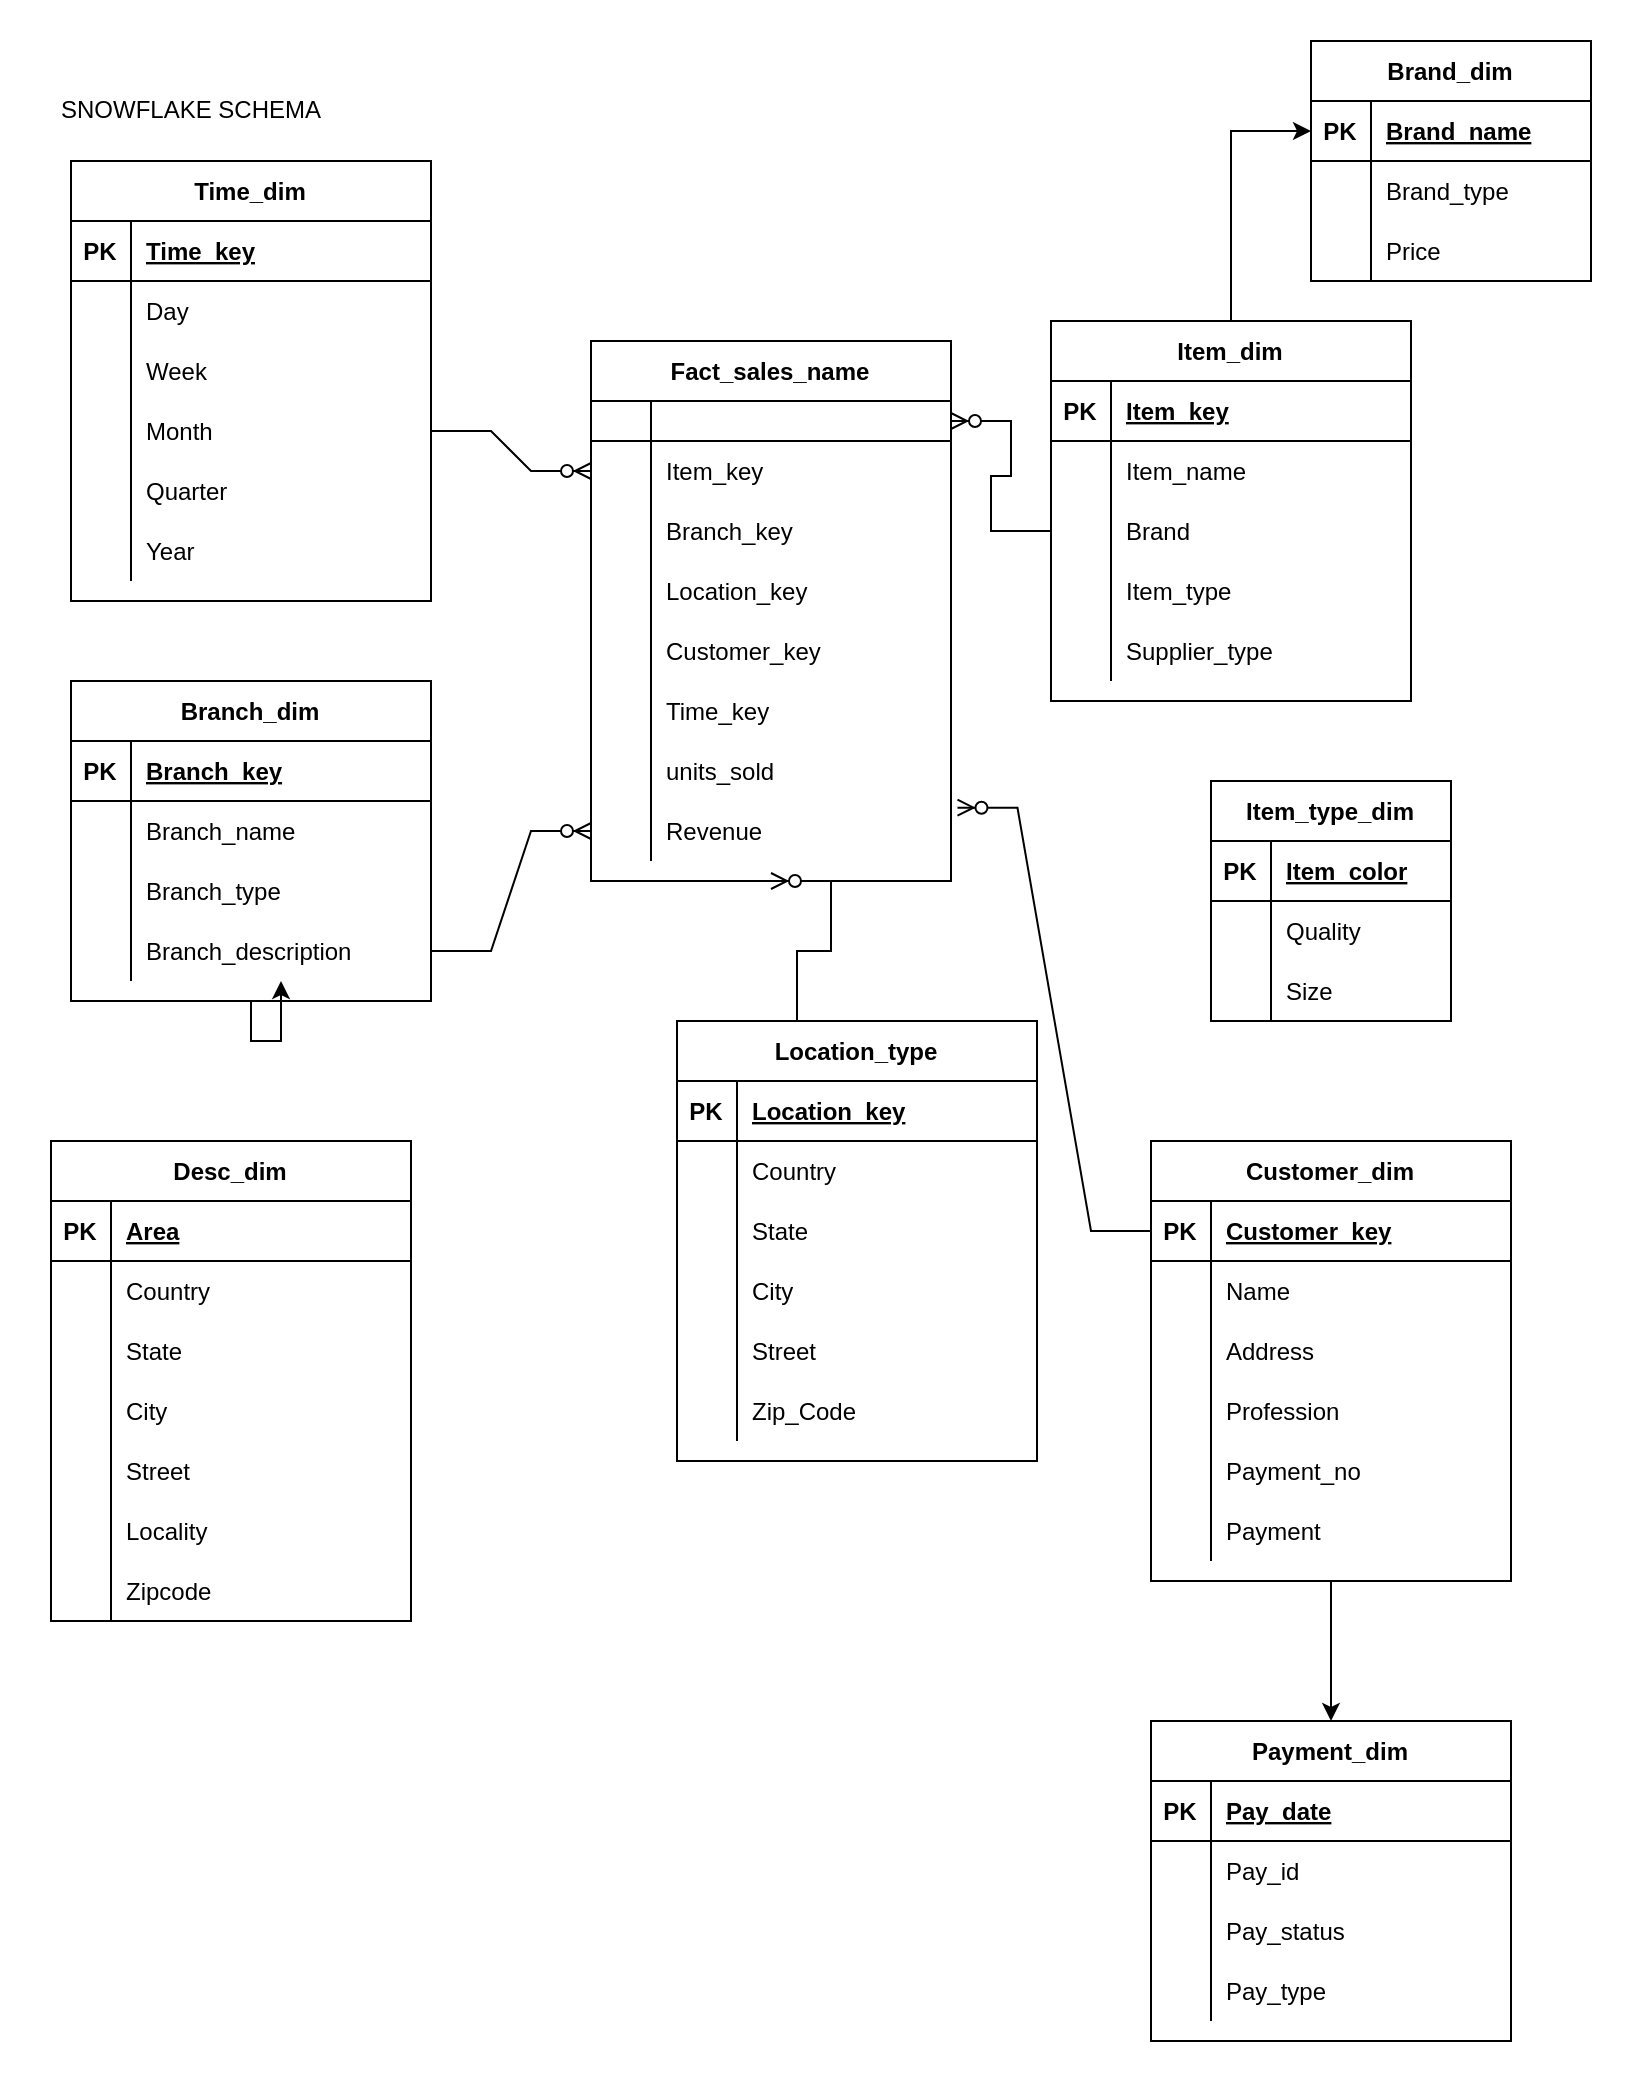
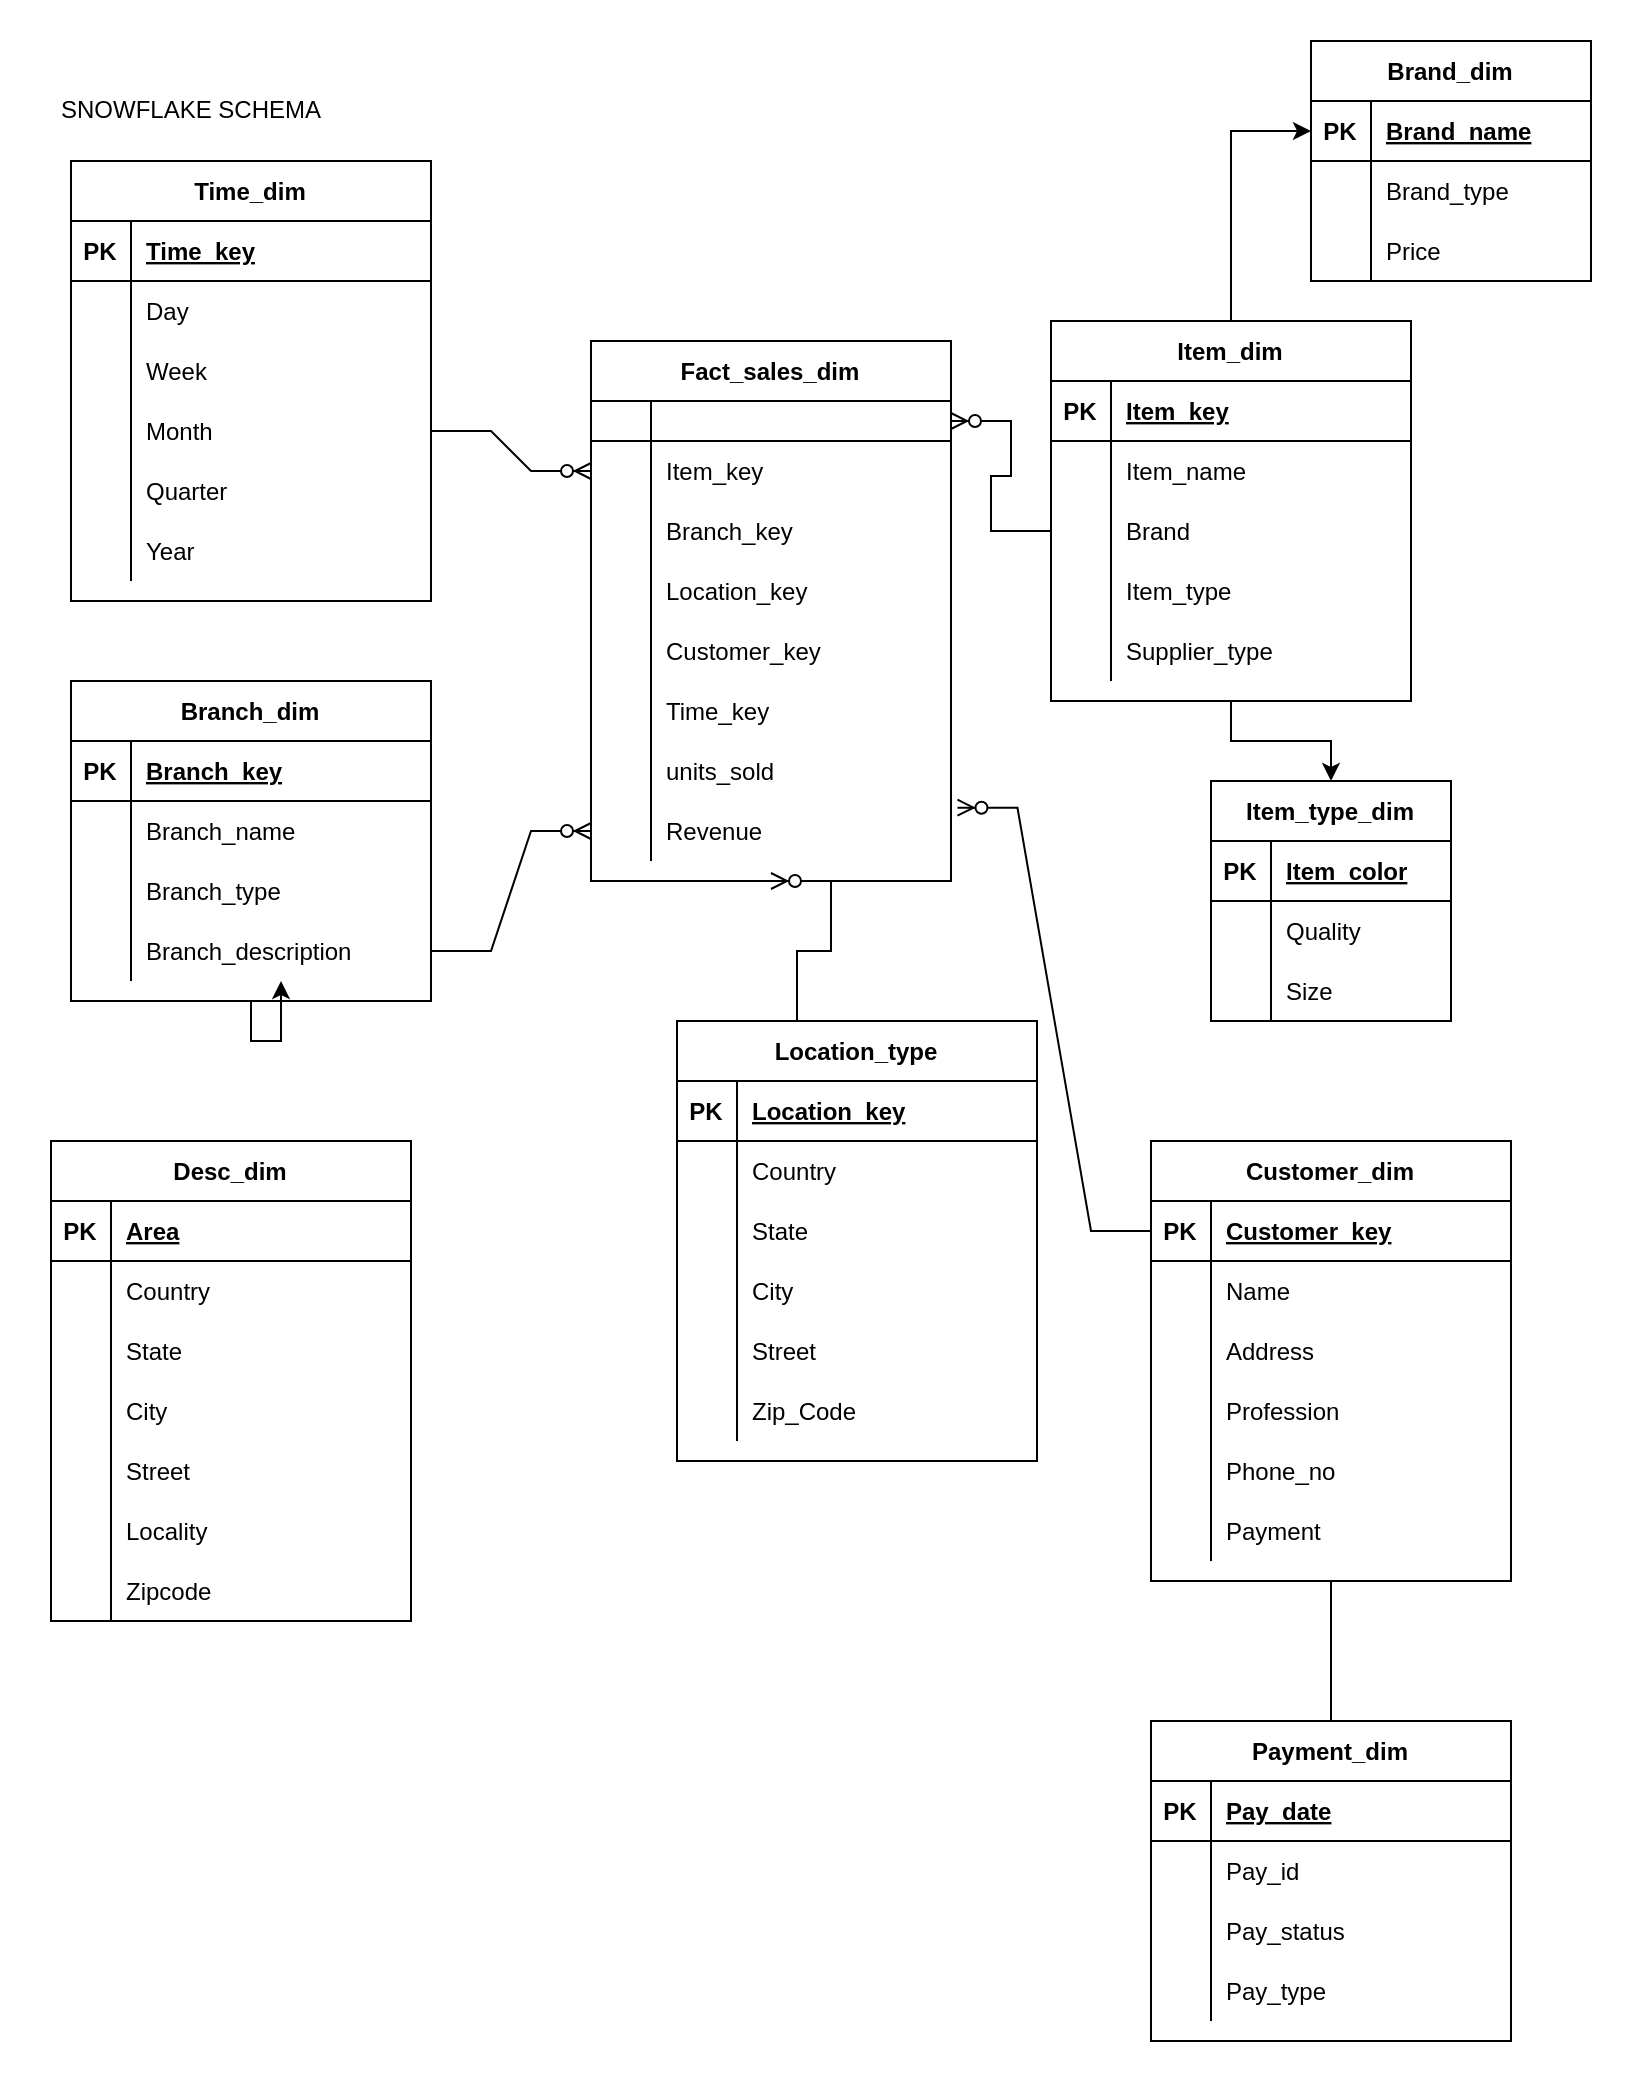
(770, 372) -> (770, 372)
none -> (1276, 741)
(1293, 1472) -> (1280, 1472)
(1331, 1706) -> (1331, 1711)
